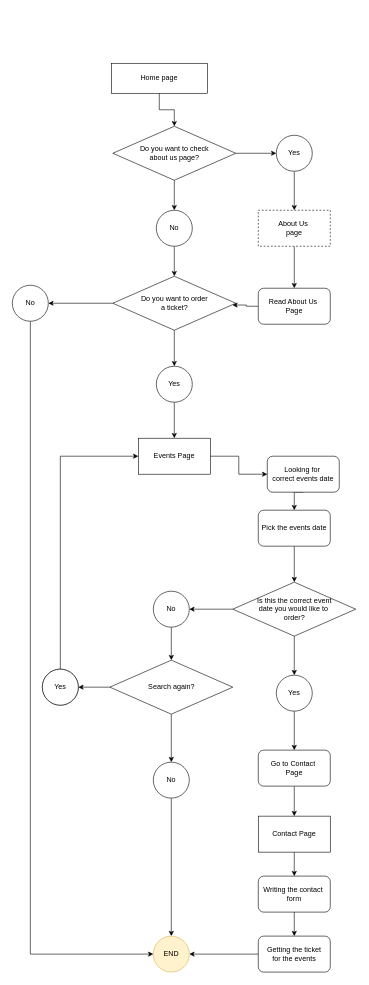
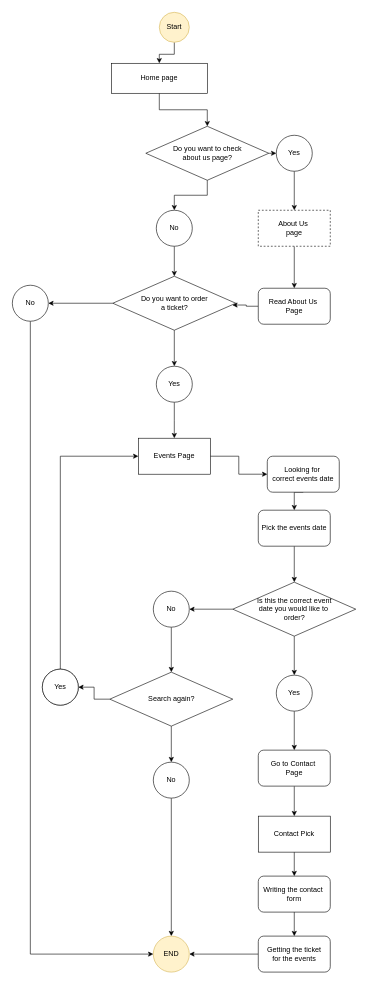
none -> (174, 27)
none -> (159, 55)
(174, 153) -> (207, 153)
(171, 687) -> (171, 699)
(294, 834) -> (294, 834)
